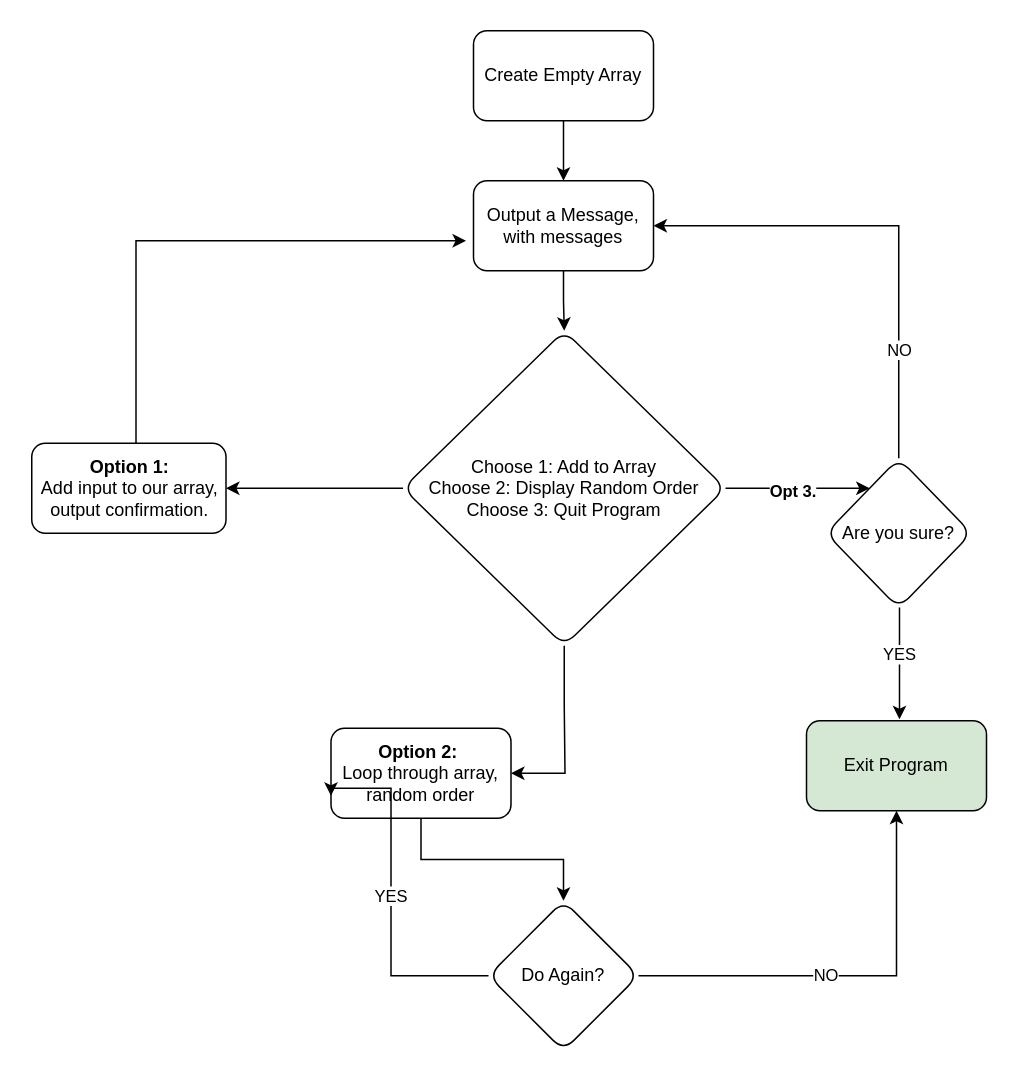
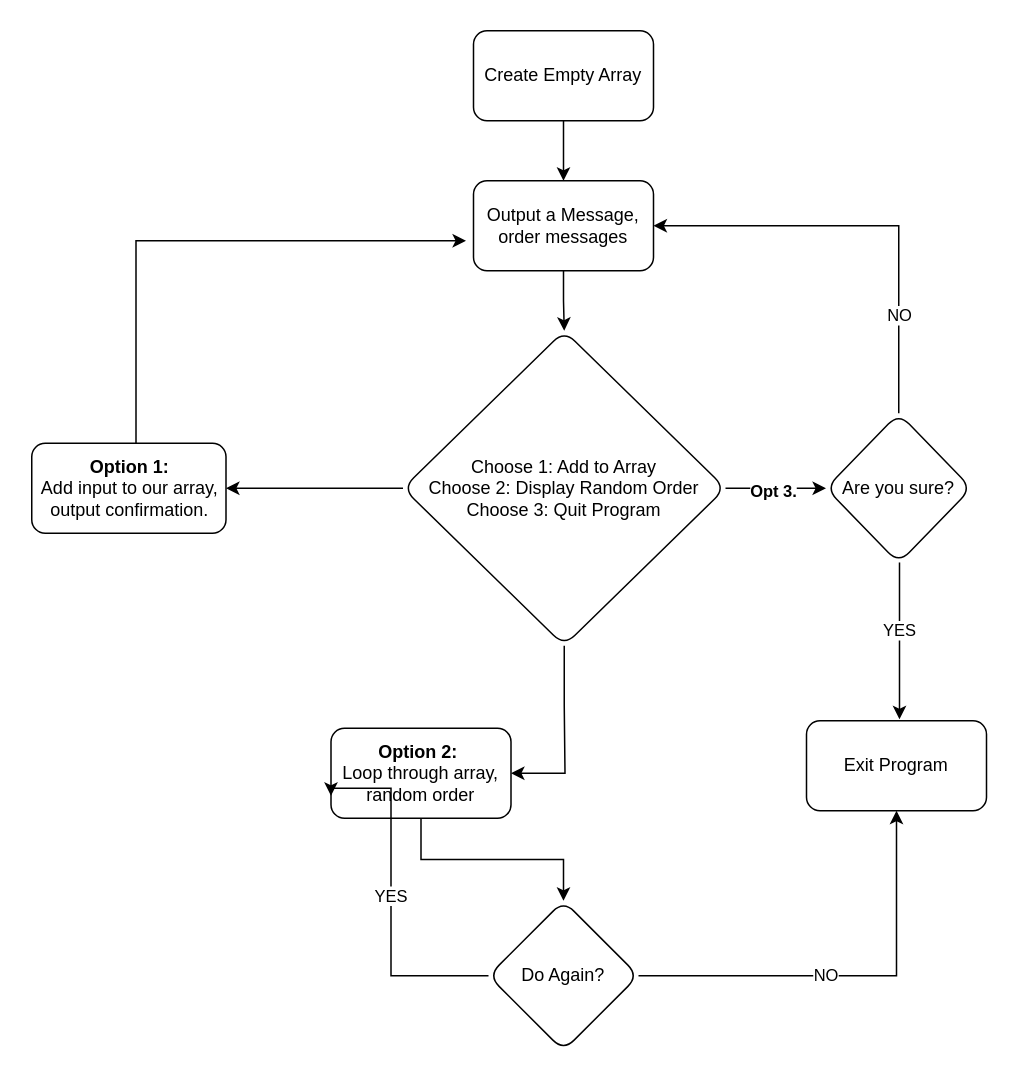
(563, 226) -> (563, 226)
(899, 533) -> (899, 488)
(896, 766) -> (896, 766)
